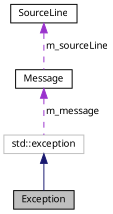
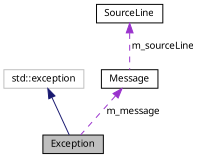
(44, 117) -> (98, 115)
